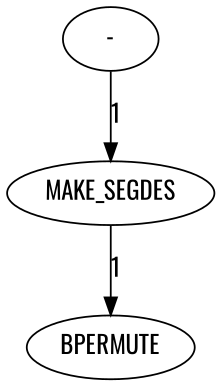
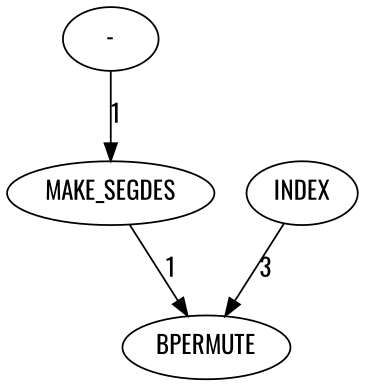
none -> (302, 193)
